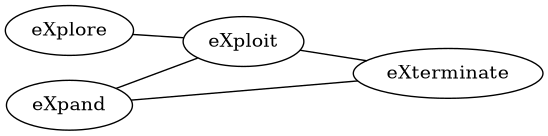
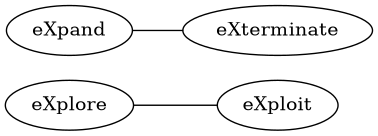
(333, 56) -> none
(157, 73) -> none
